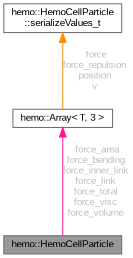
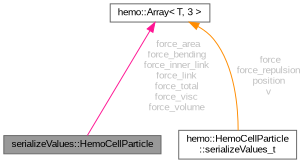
(63, 76) -> (230, 73)
(63, 245) -> (82, 145)
